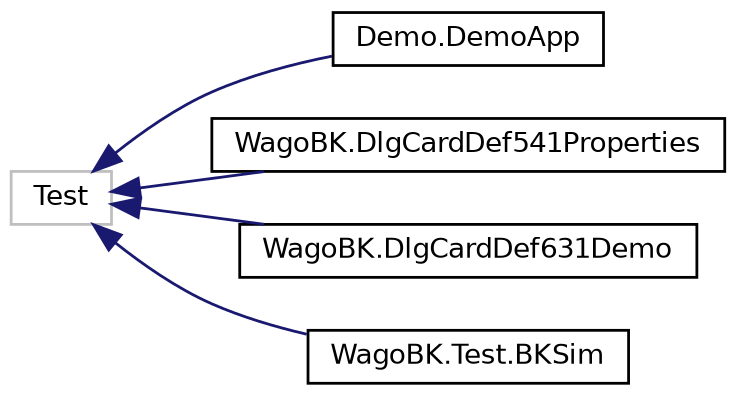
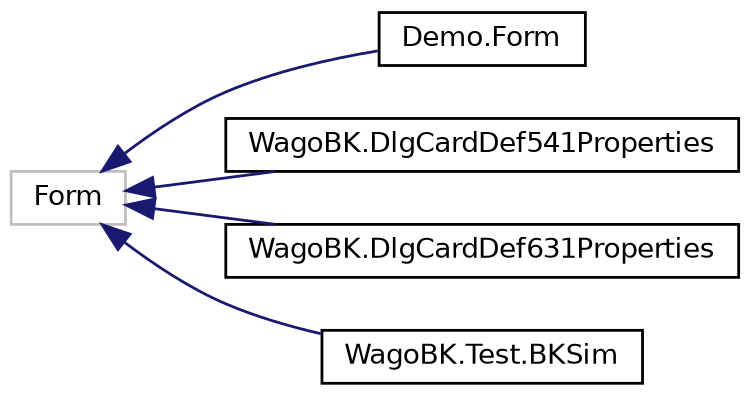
(468, 39) -> (482, 39)
(61, 198) -> (68, 198)
(468, 251) -> (482, 251)
